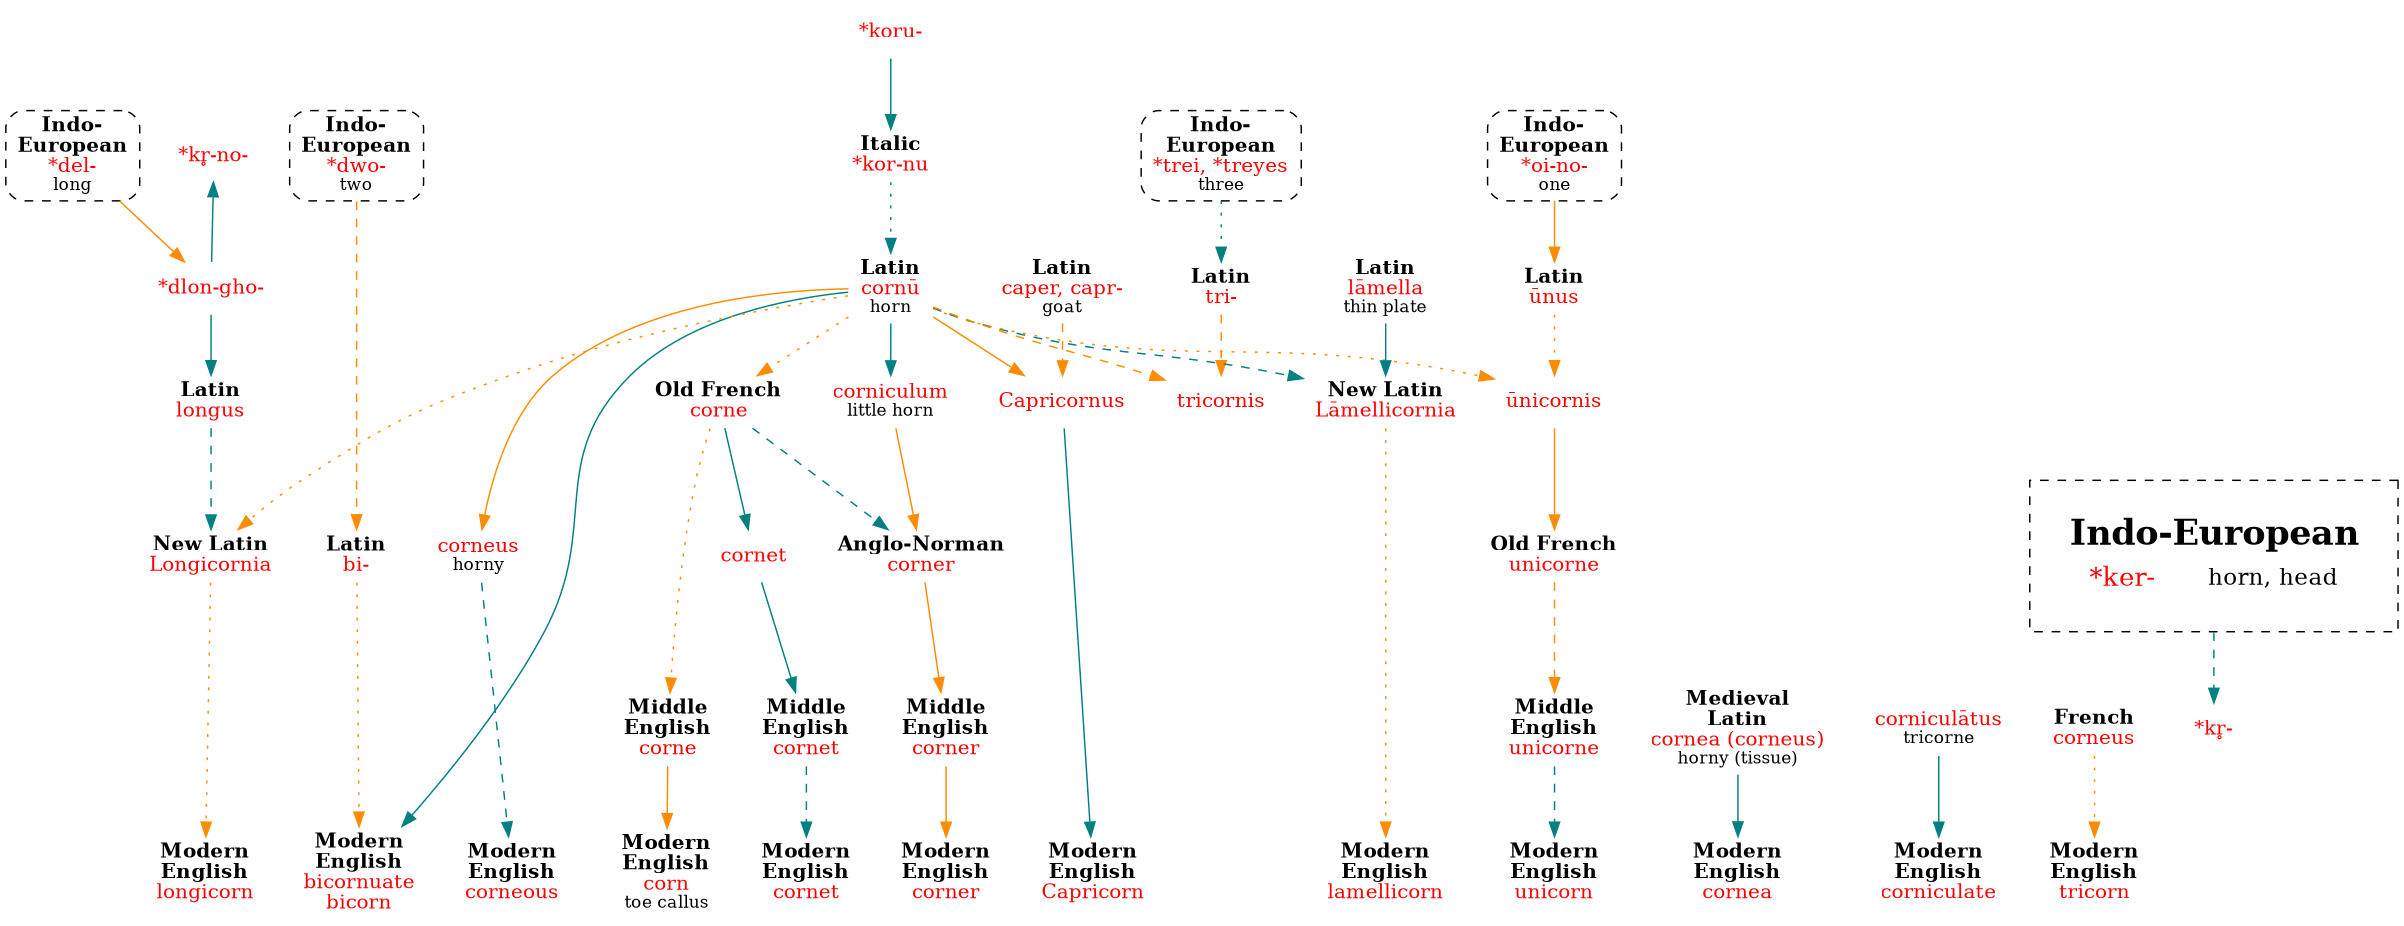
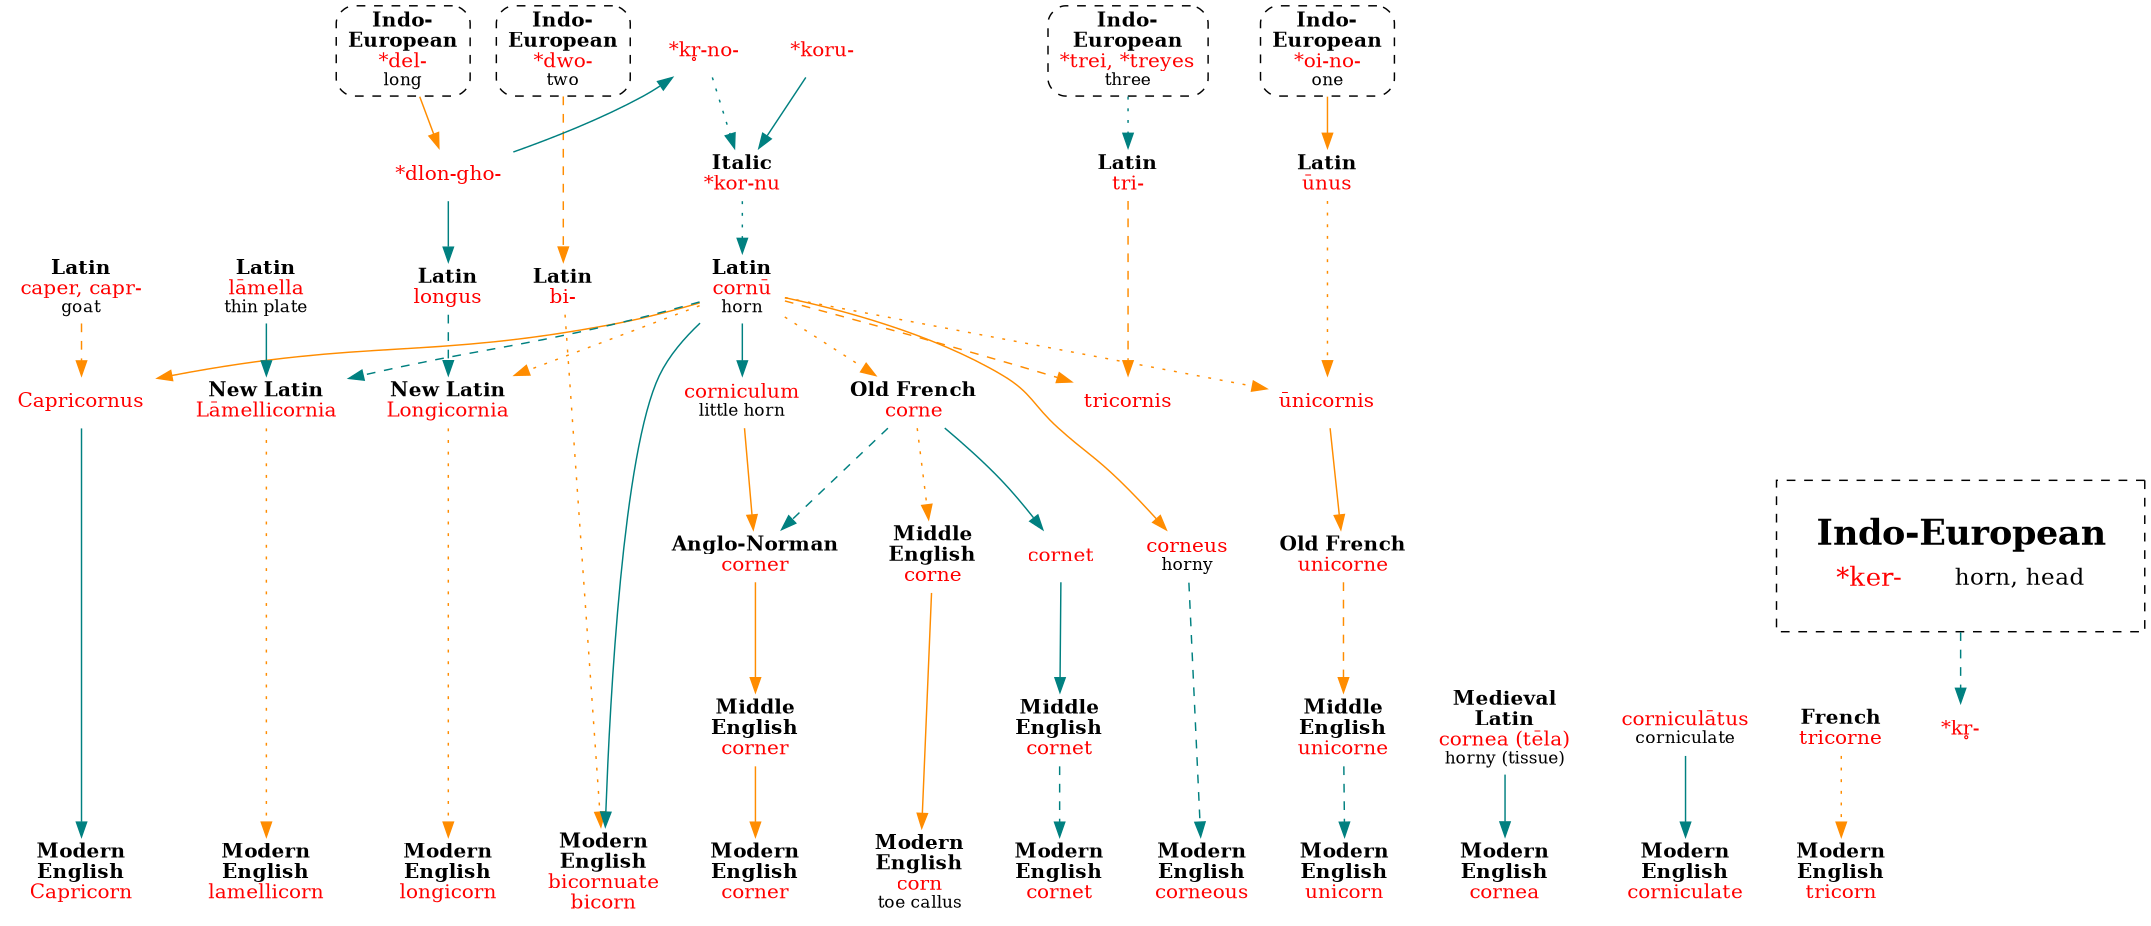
none -> (721, 106)
(1939, 738) -> (1686, 738)
(2095, 738) -> (1841, 738)
(1738, 739) -> (1505, 739)
